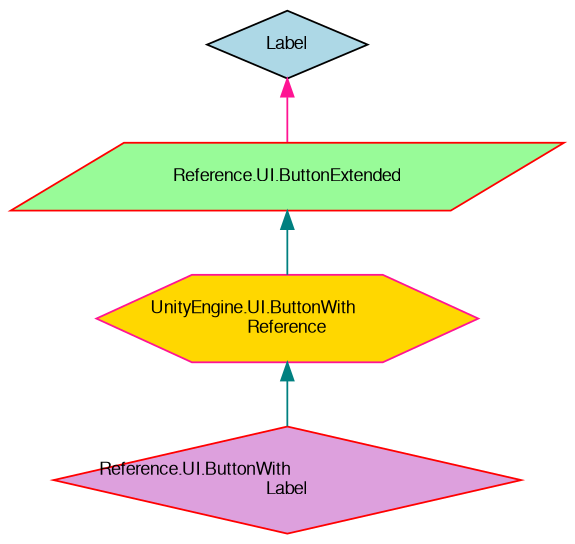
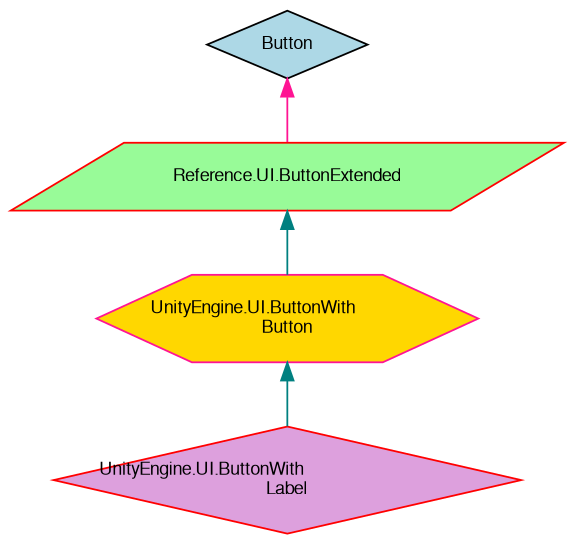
(287, 45) -> (287, 45)
(287, 319) -> (287, 319)
(287, 480) -> (287, 480)
